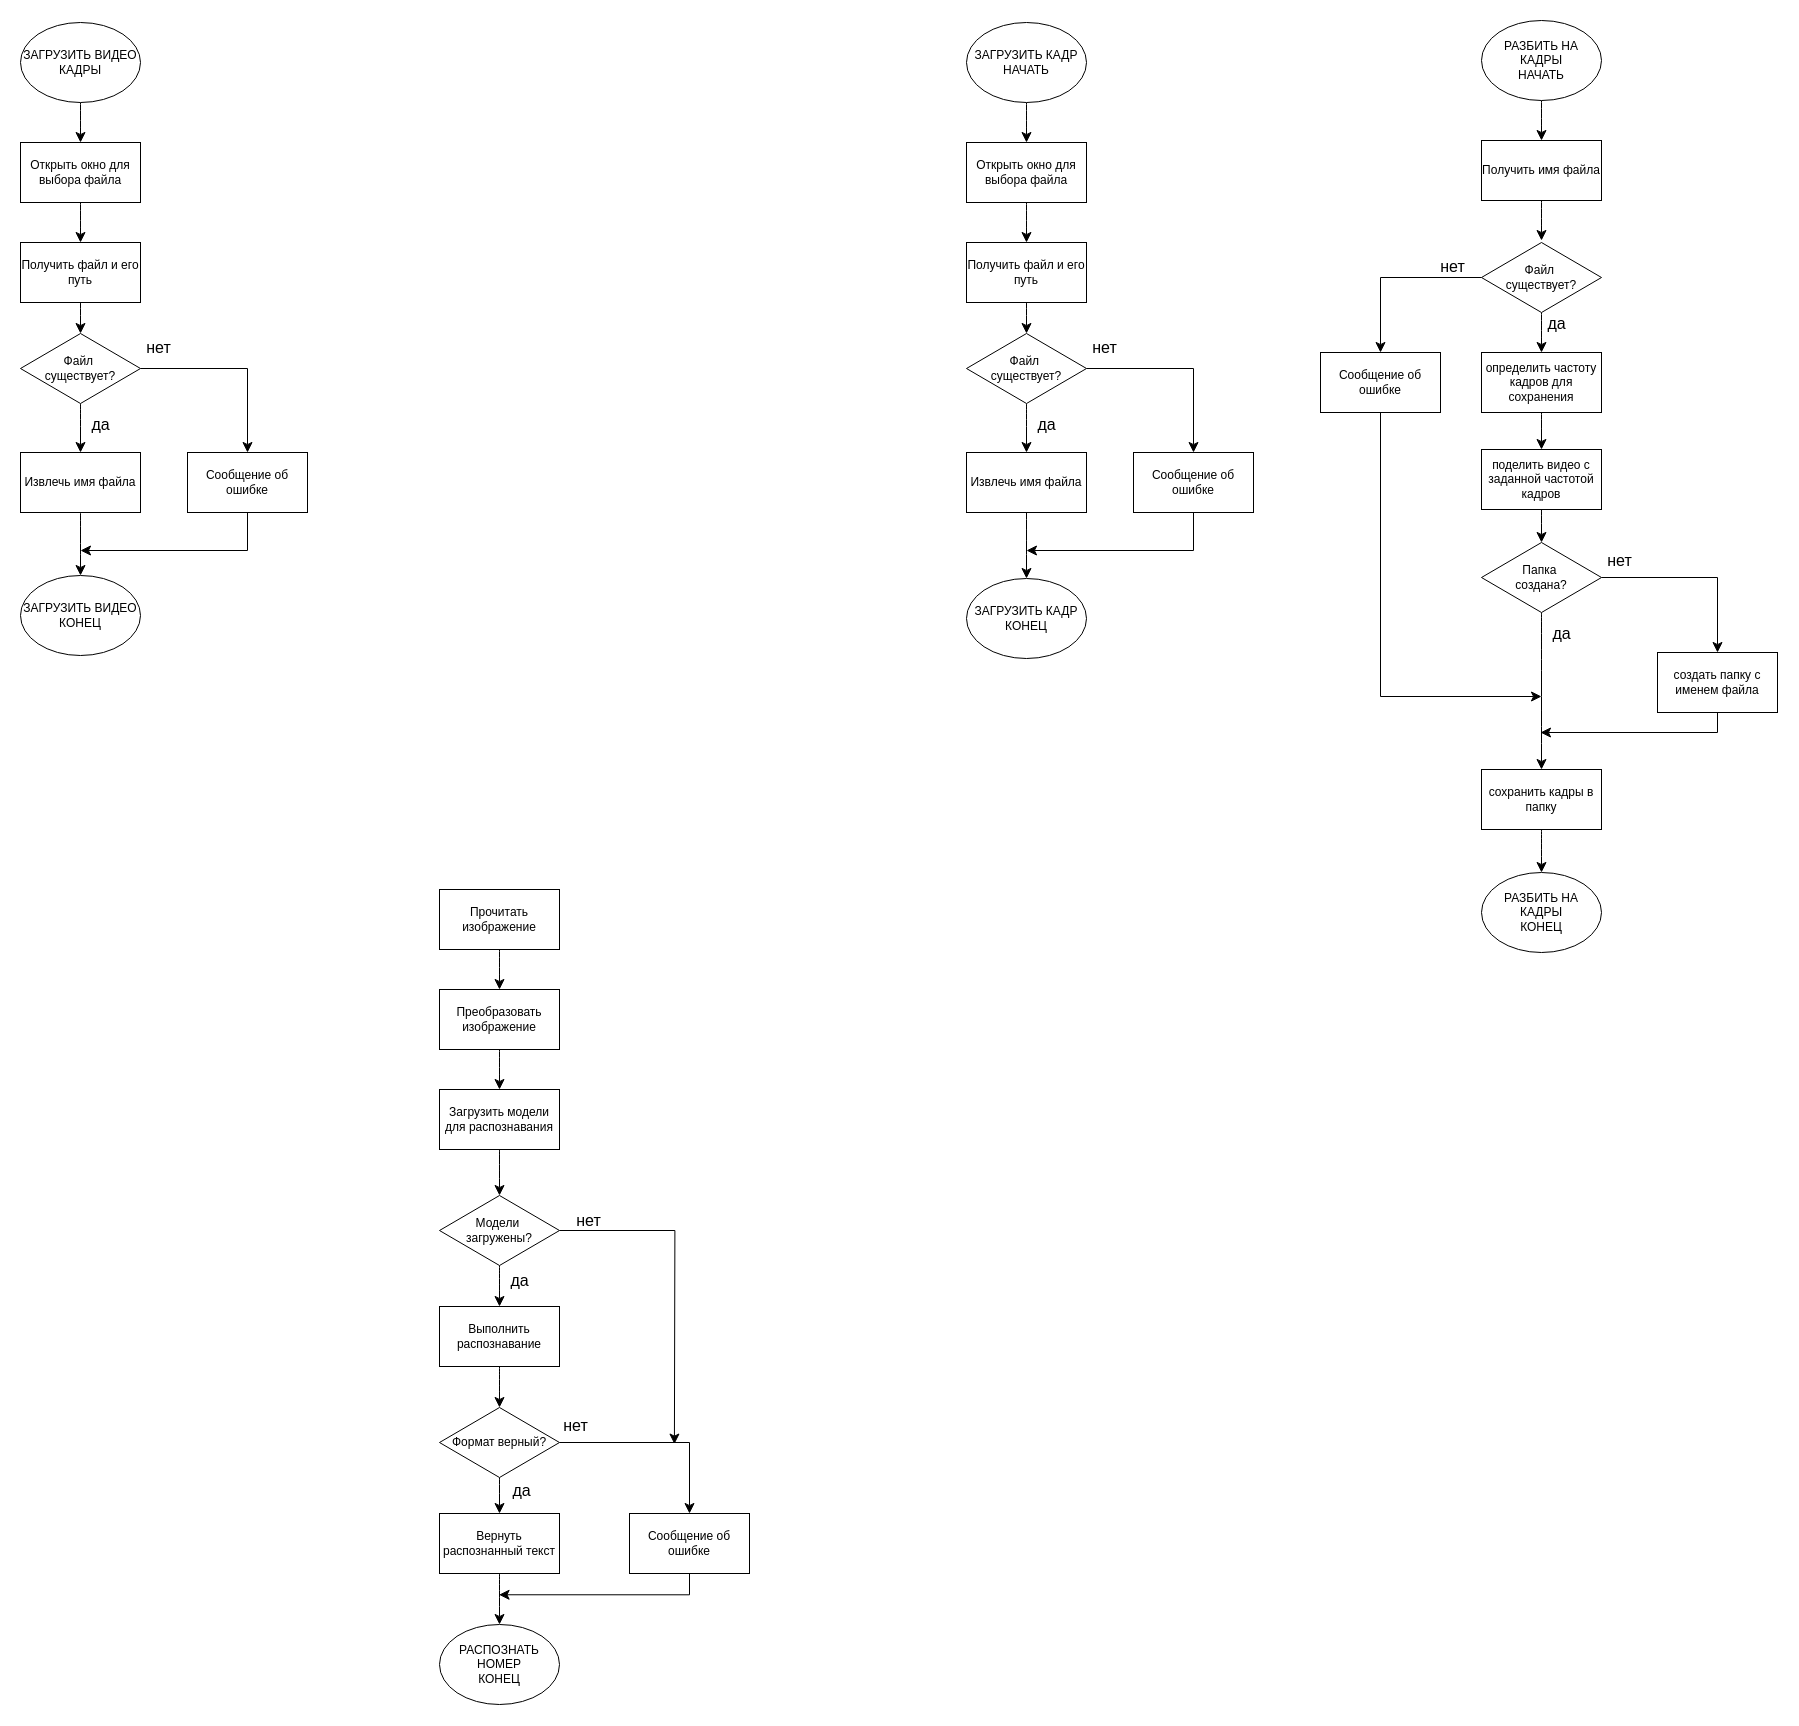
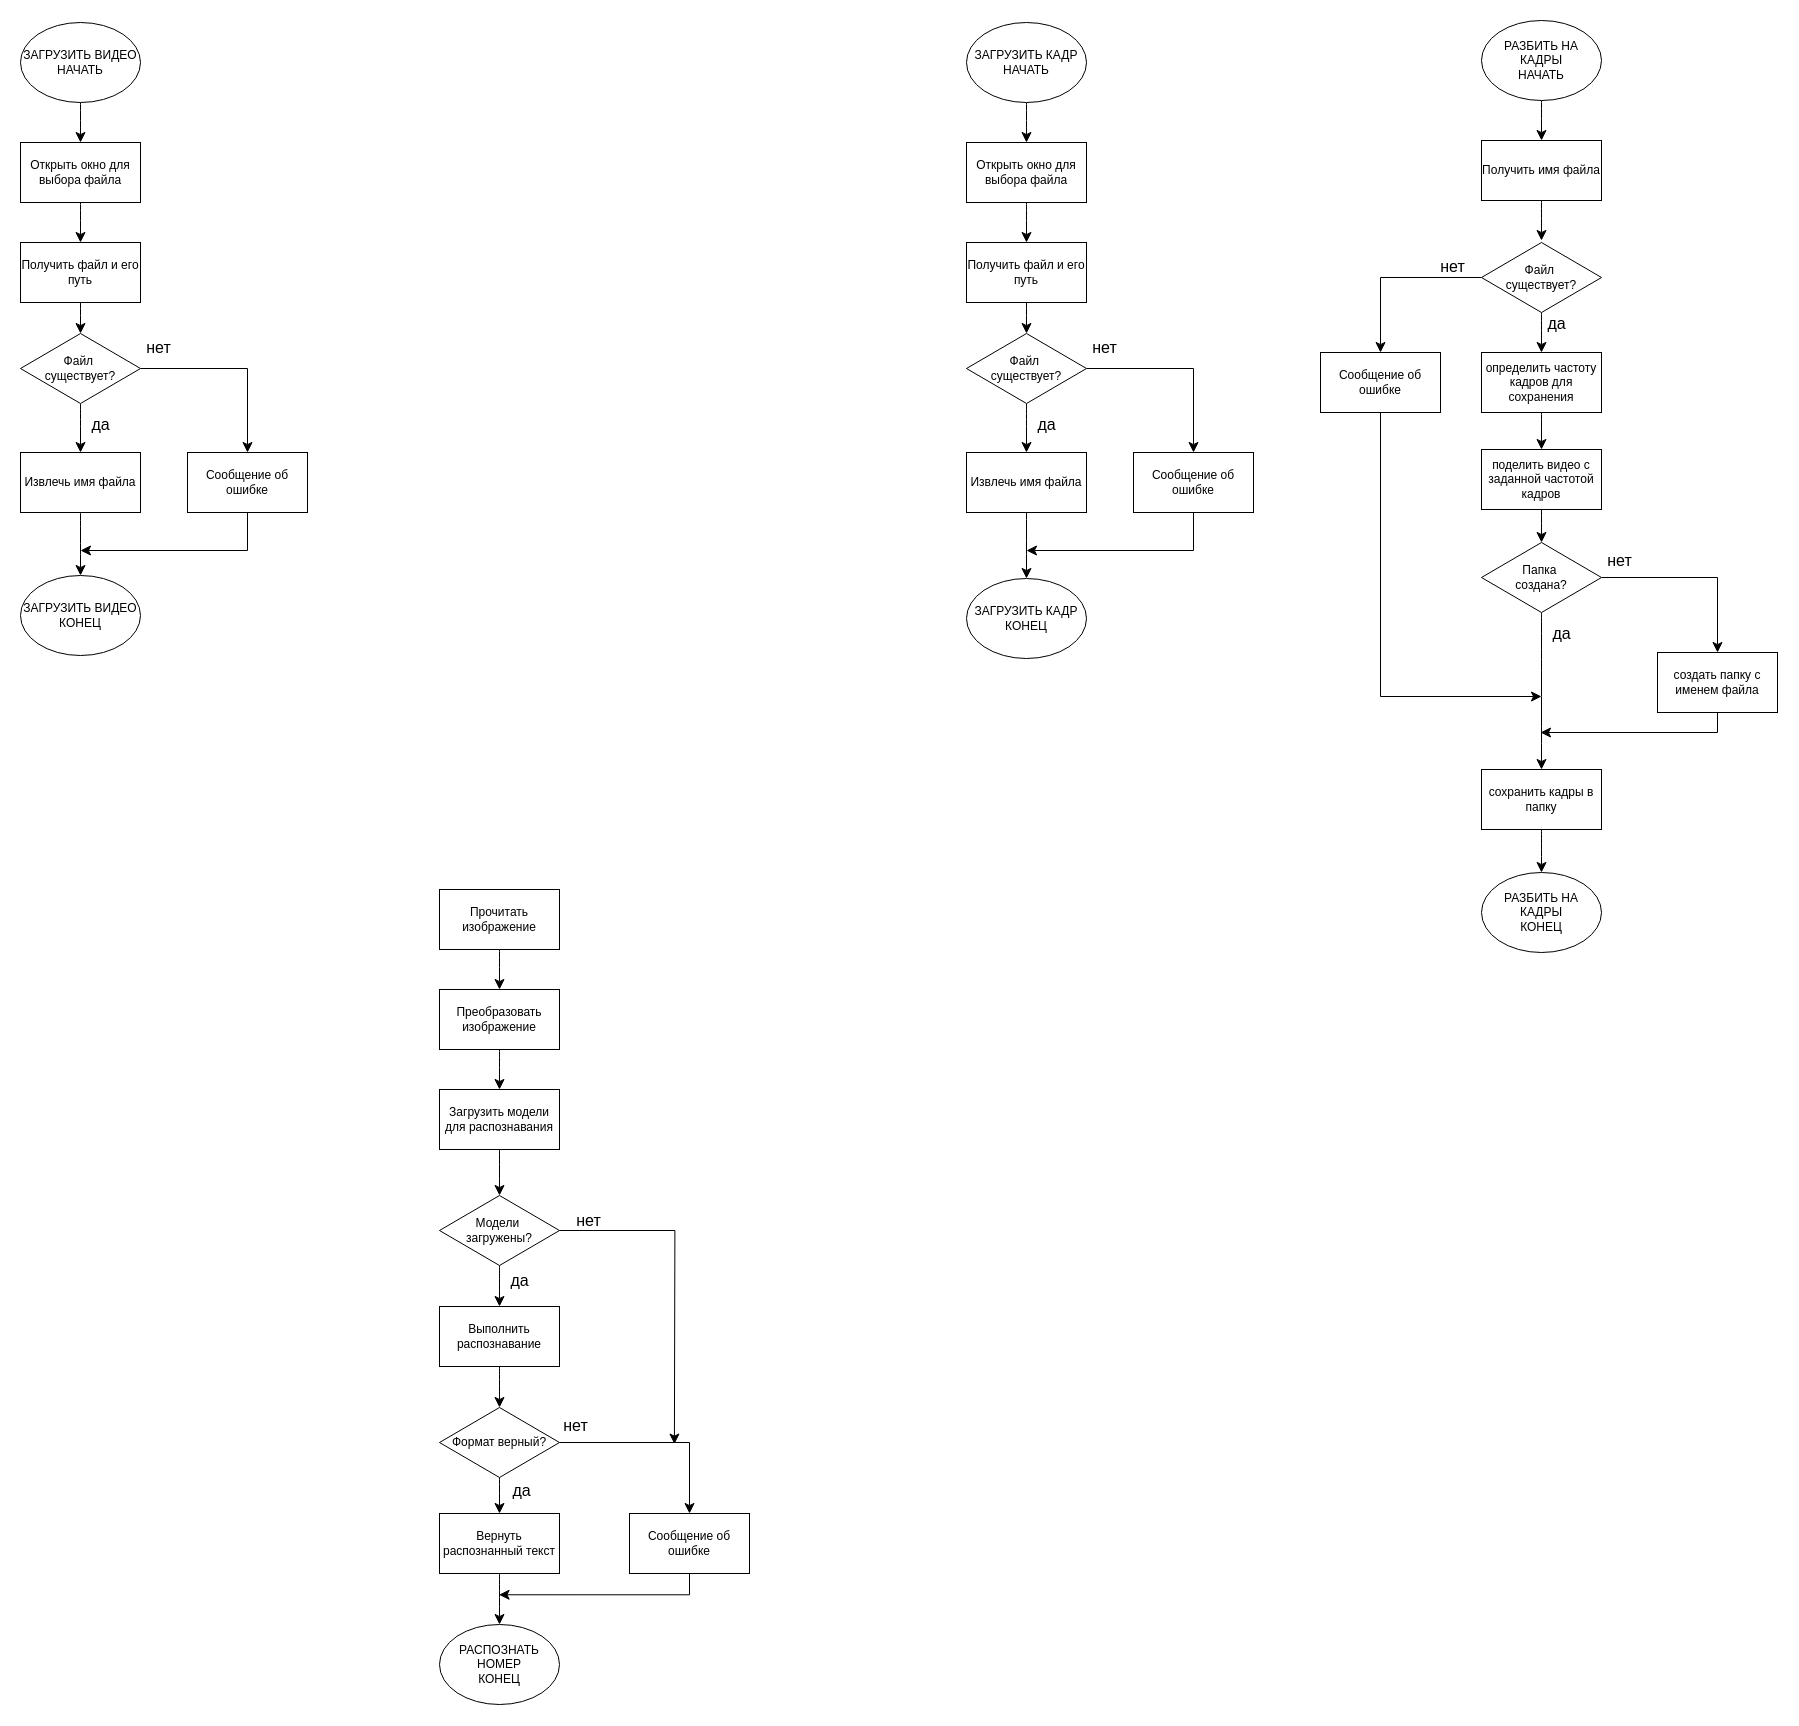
(81, 63) -> (81, 63)
